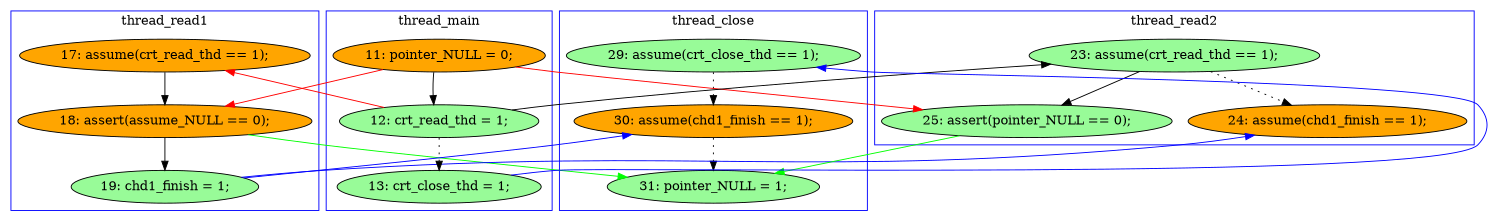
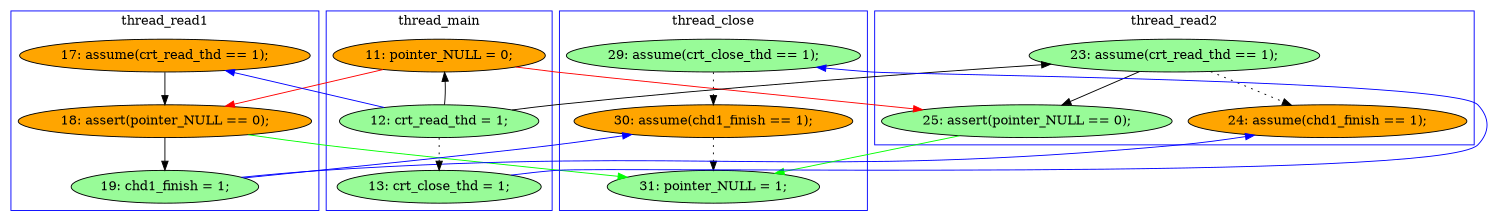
(433, 84) -> (445, 93)
(332, 95) -> (332, 95)
(165, 121) -> (165, 121)
